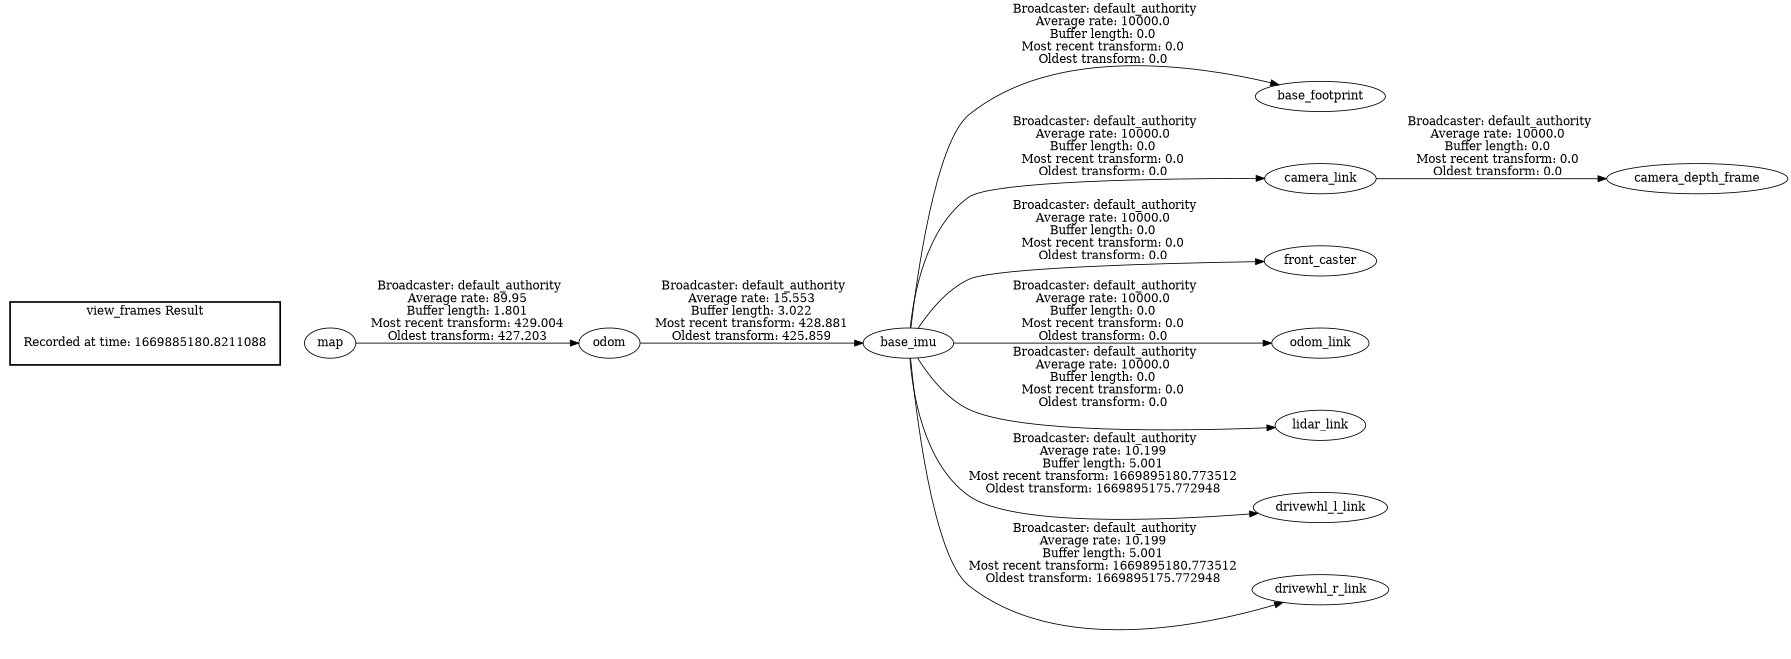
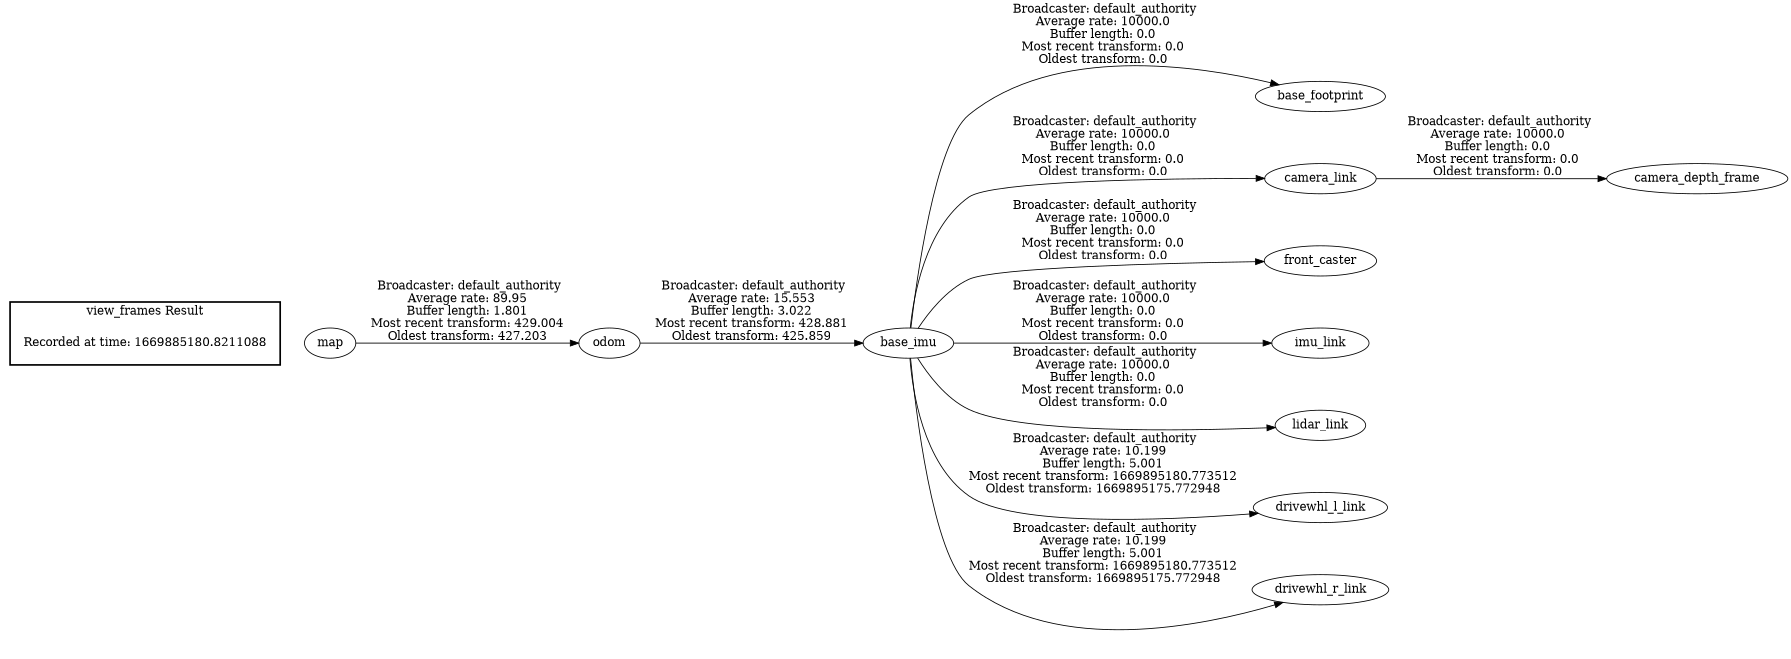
(1320, 343) -> (1320, 343)
